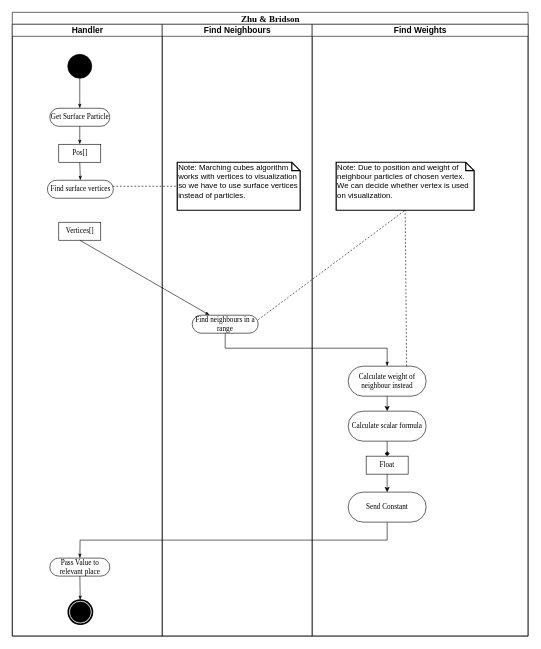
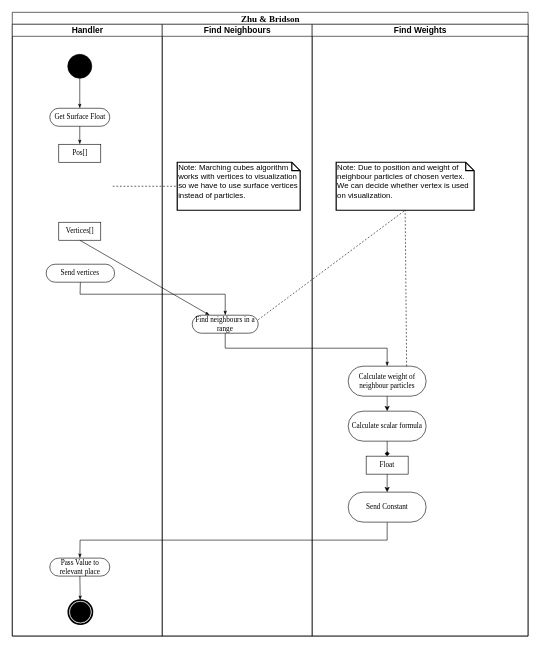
(80, 117) -> (80, 117)
(80, 175) -> none
(80, 189) -> none
none -> (80, 273)
none -> (224, 294)
(387, 381) -> (387, 381)
